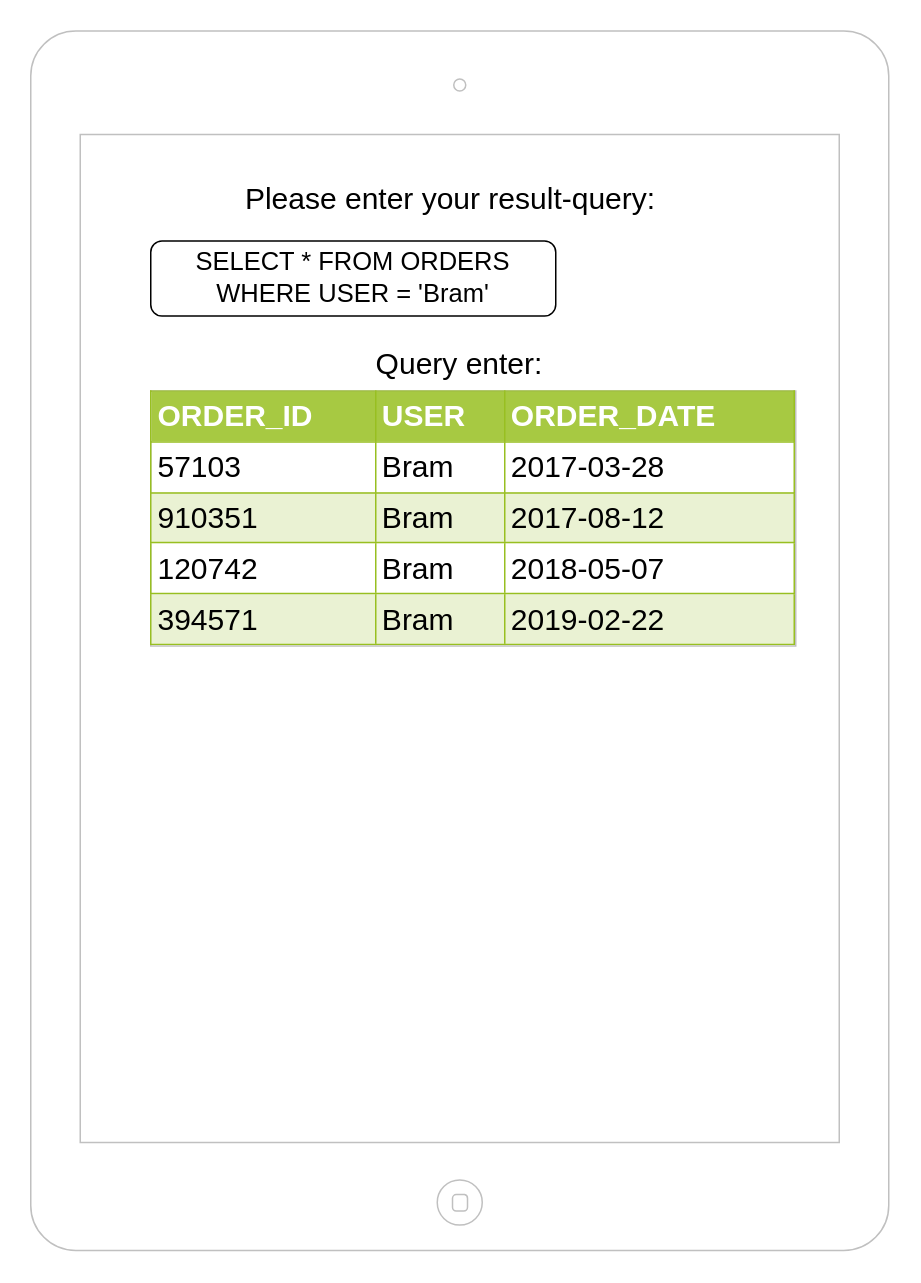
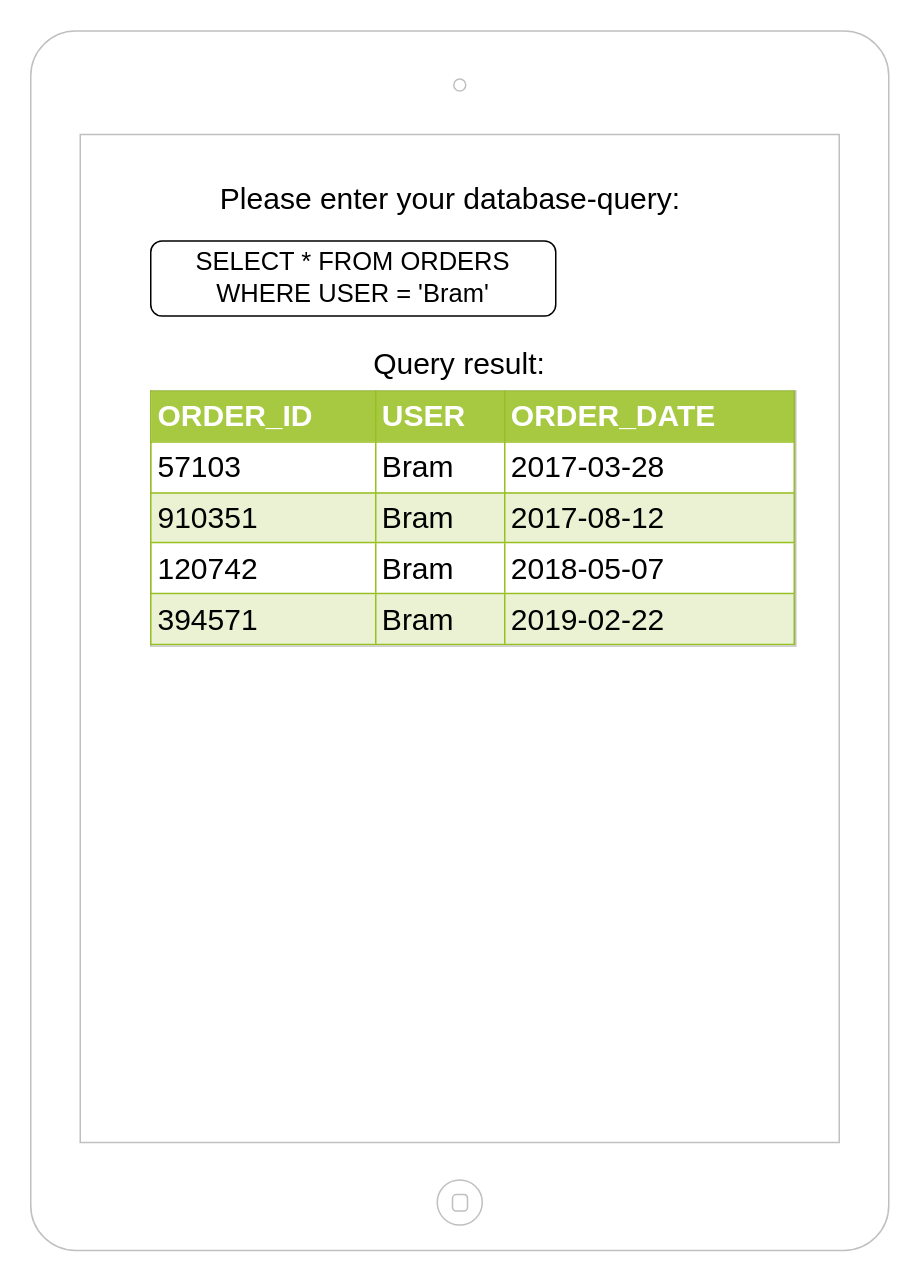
(451, 197) -> (451, 197)
(460, 362) -> (460, 362)
